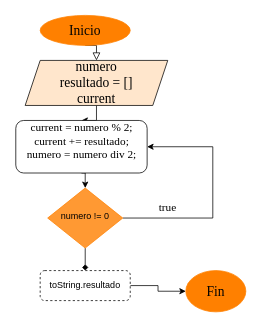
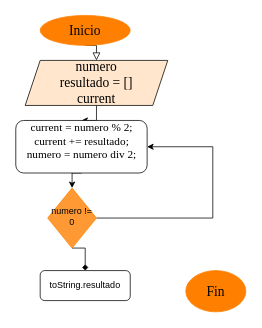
(168, 207) -> none
(85, 218) -> (72, 218)
(85, 285) -> (85, 285)
(158, 285) -> none
